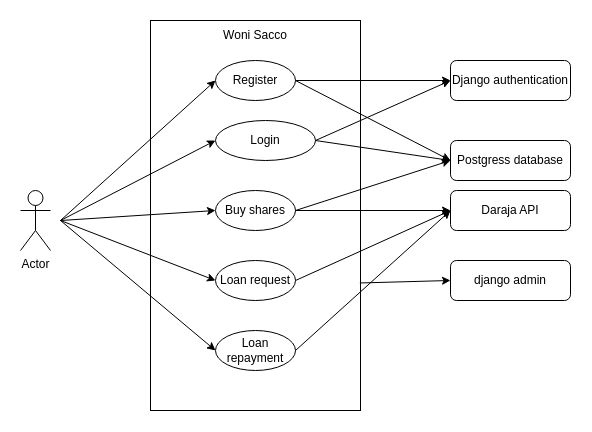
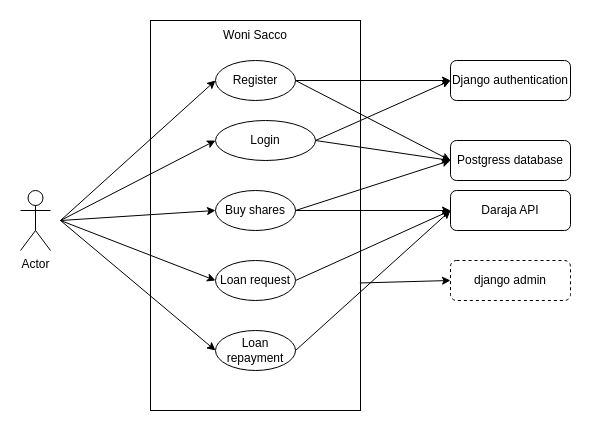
(511, 281) -> (511, 281)
